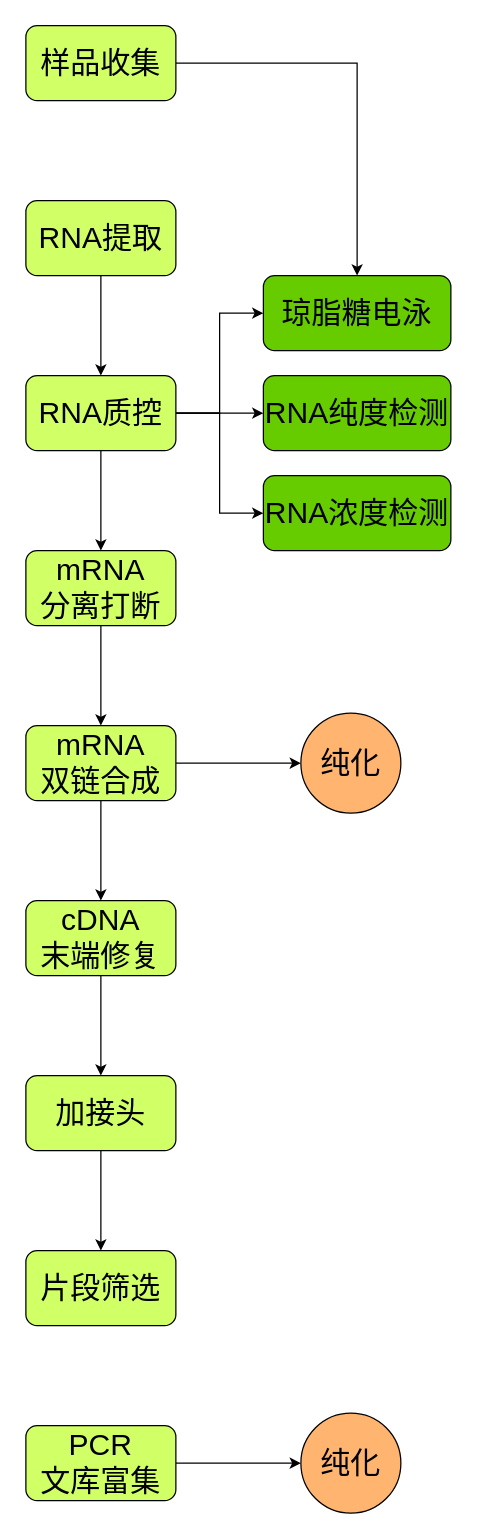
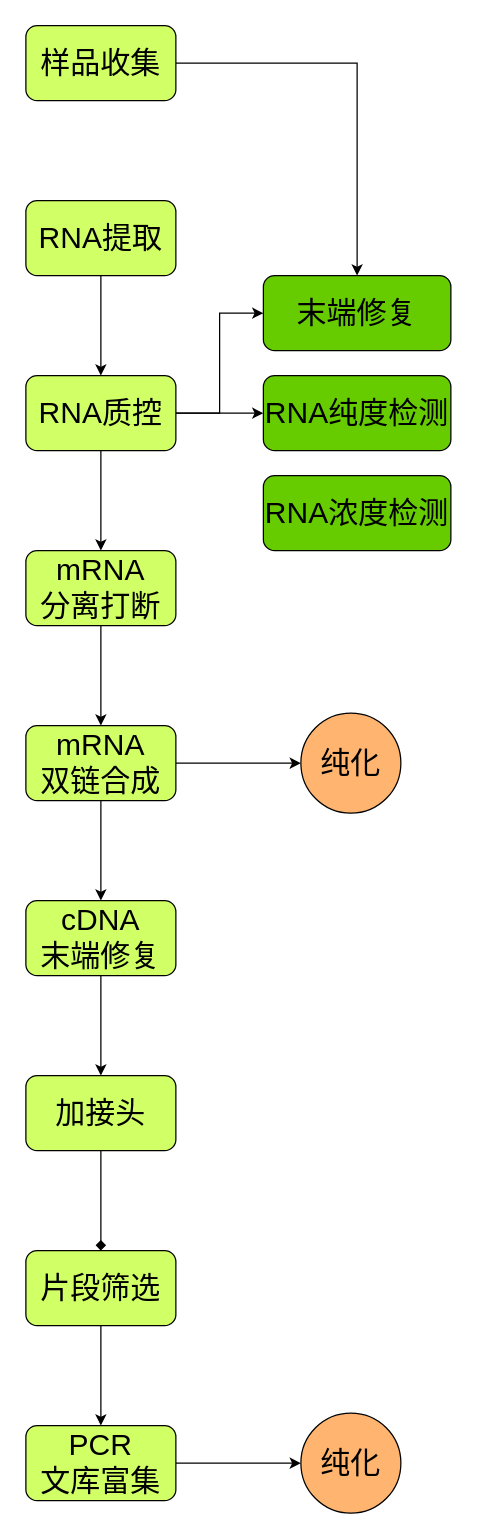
(357, 313) -> (357, 313)
(219, 482) -> none
(101, 1241) -> (101, 1240)
none -> (101, 1372)
